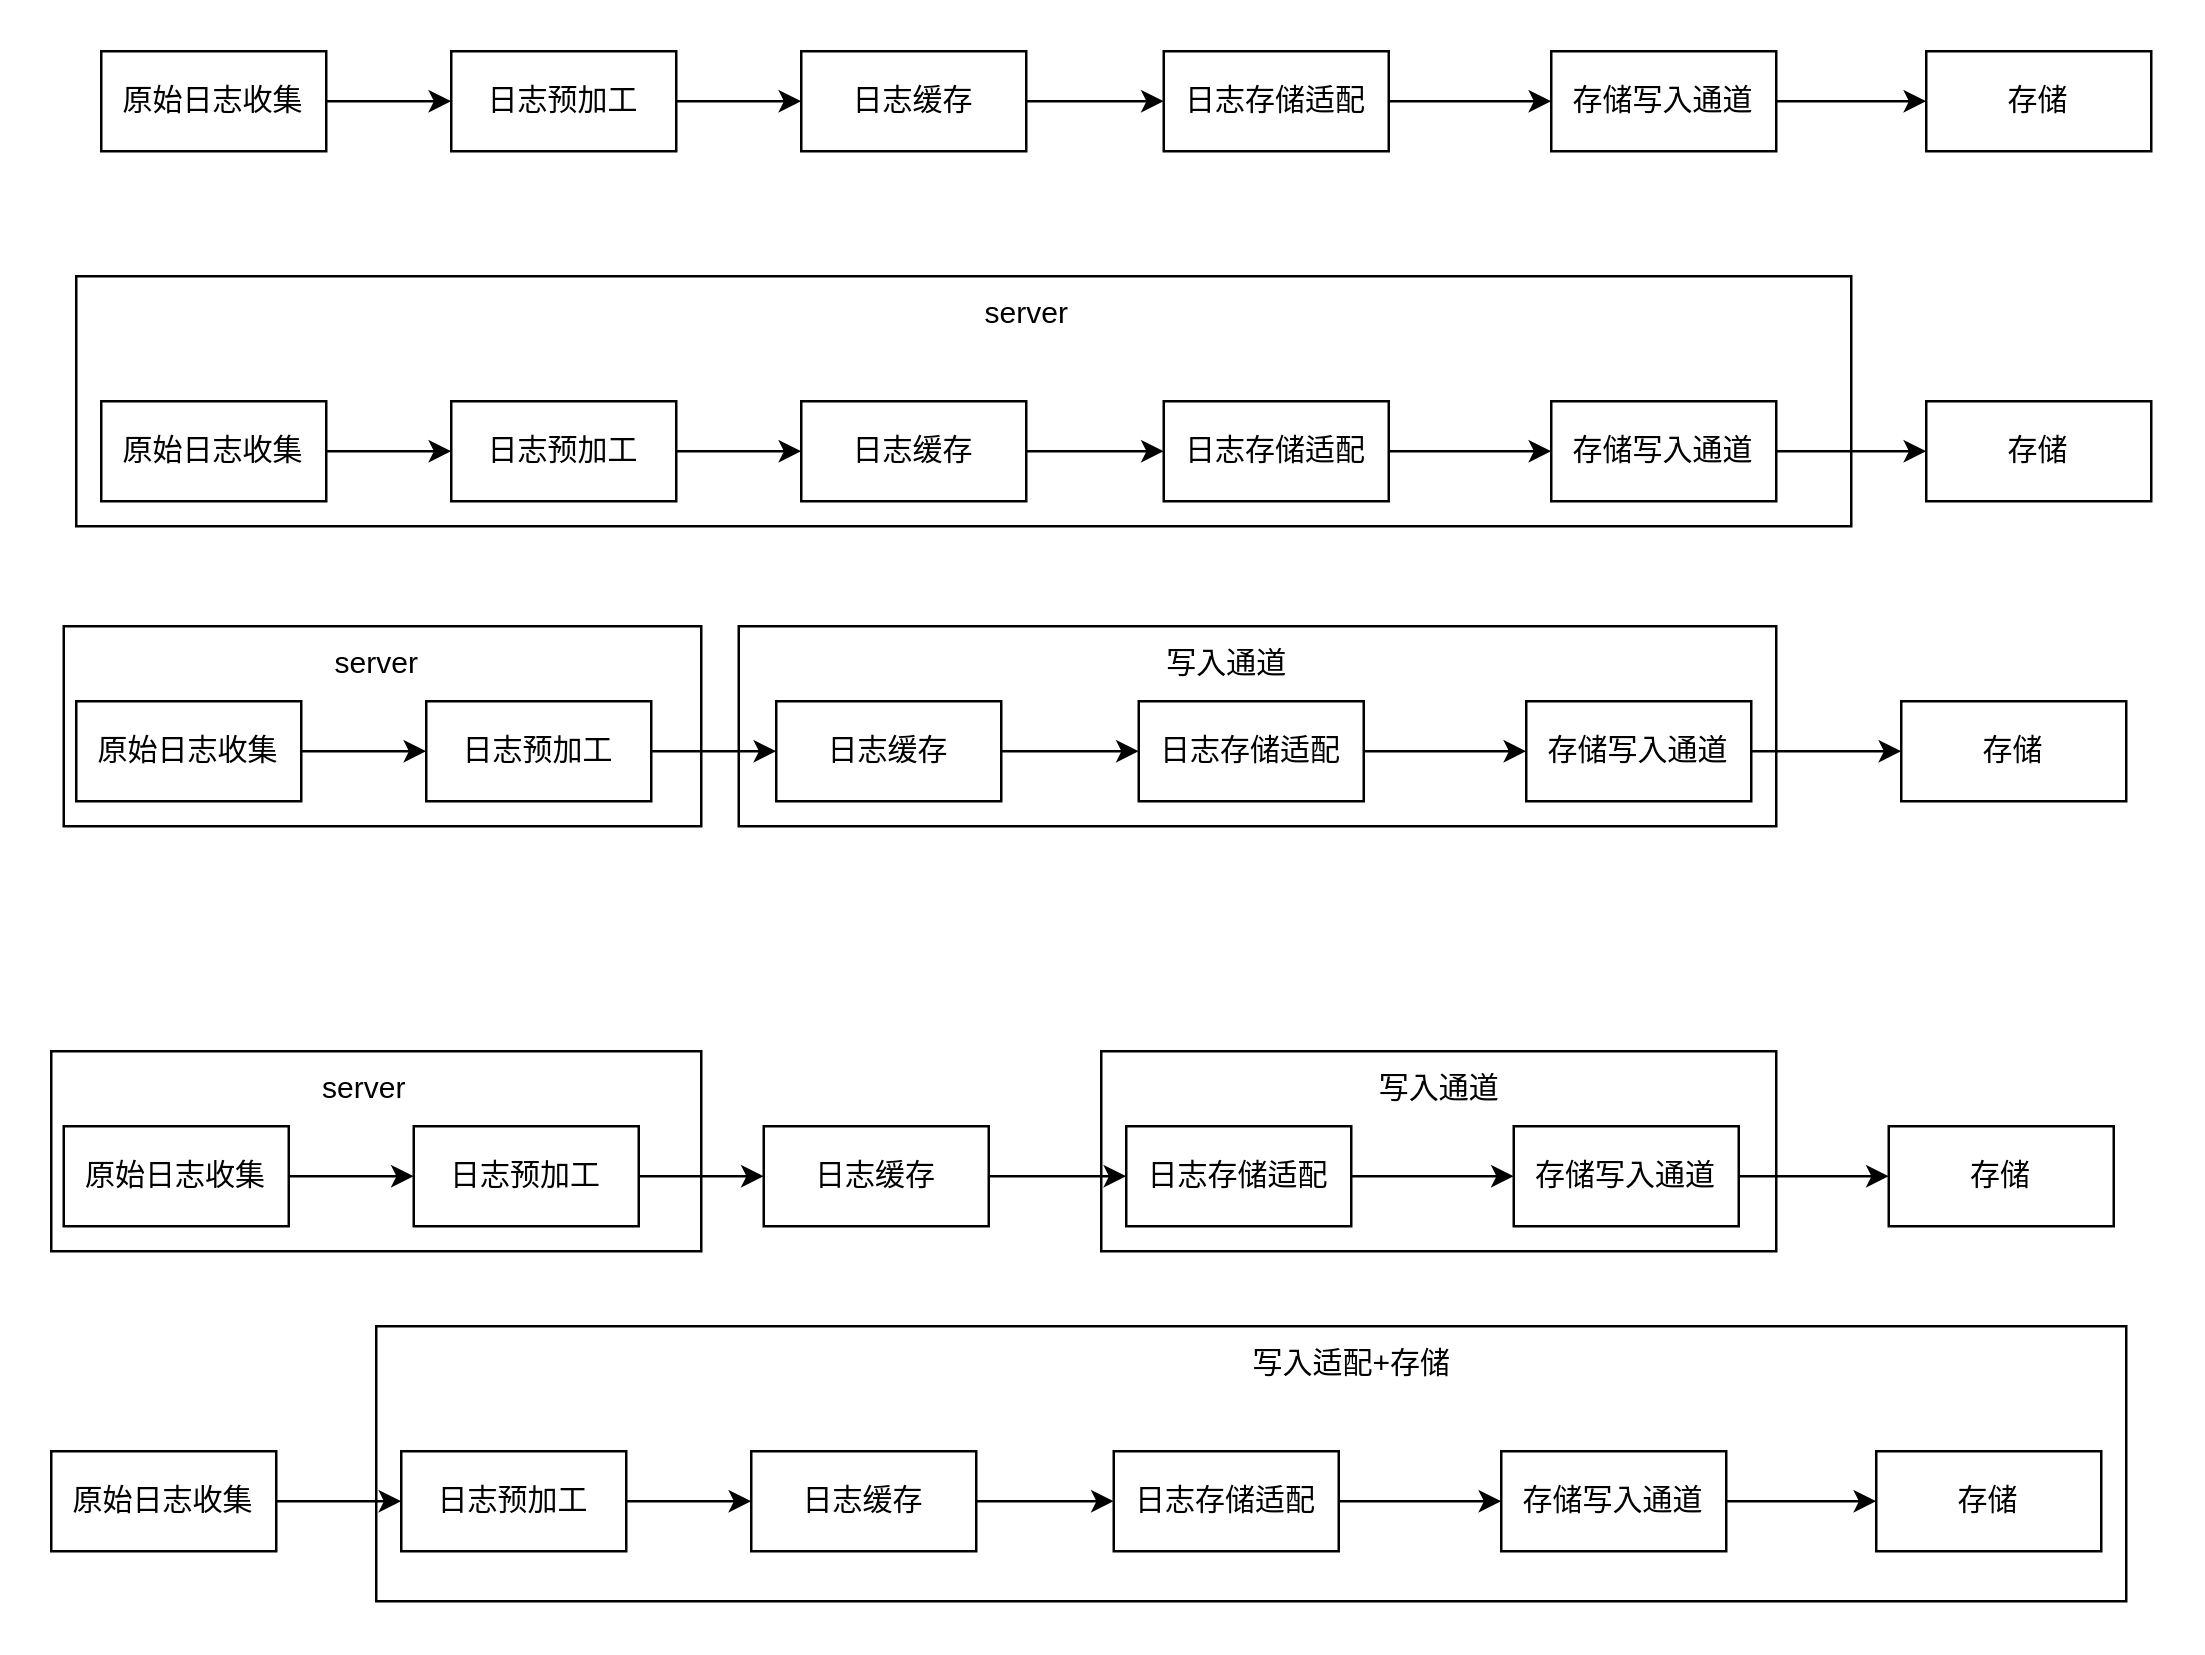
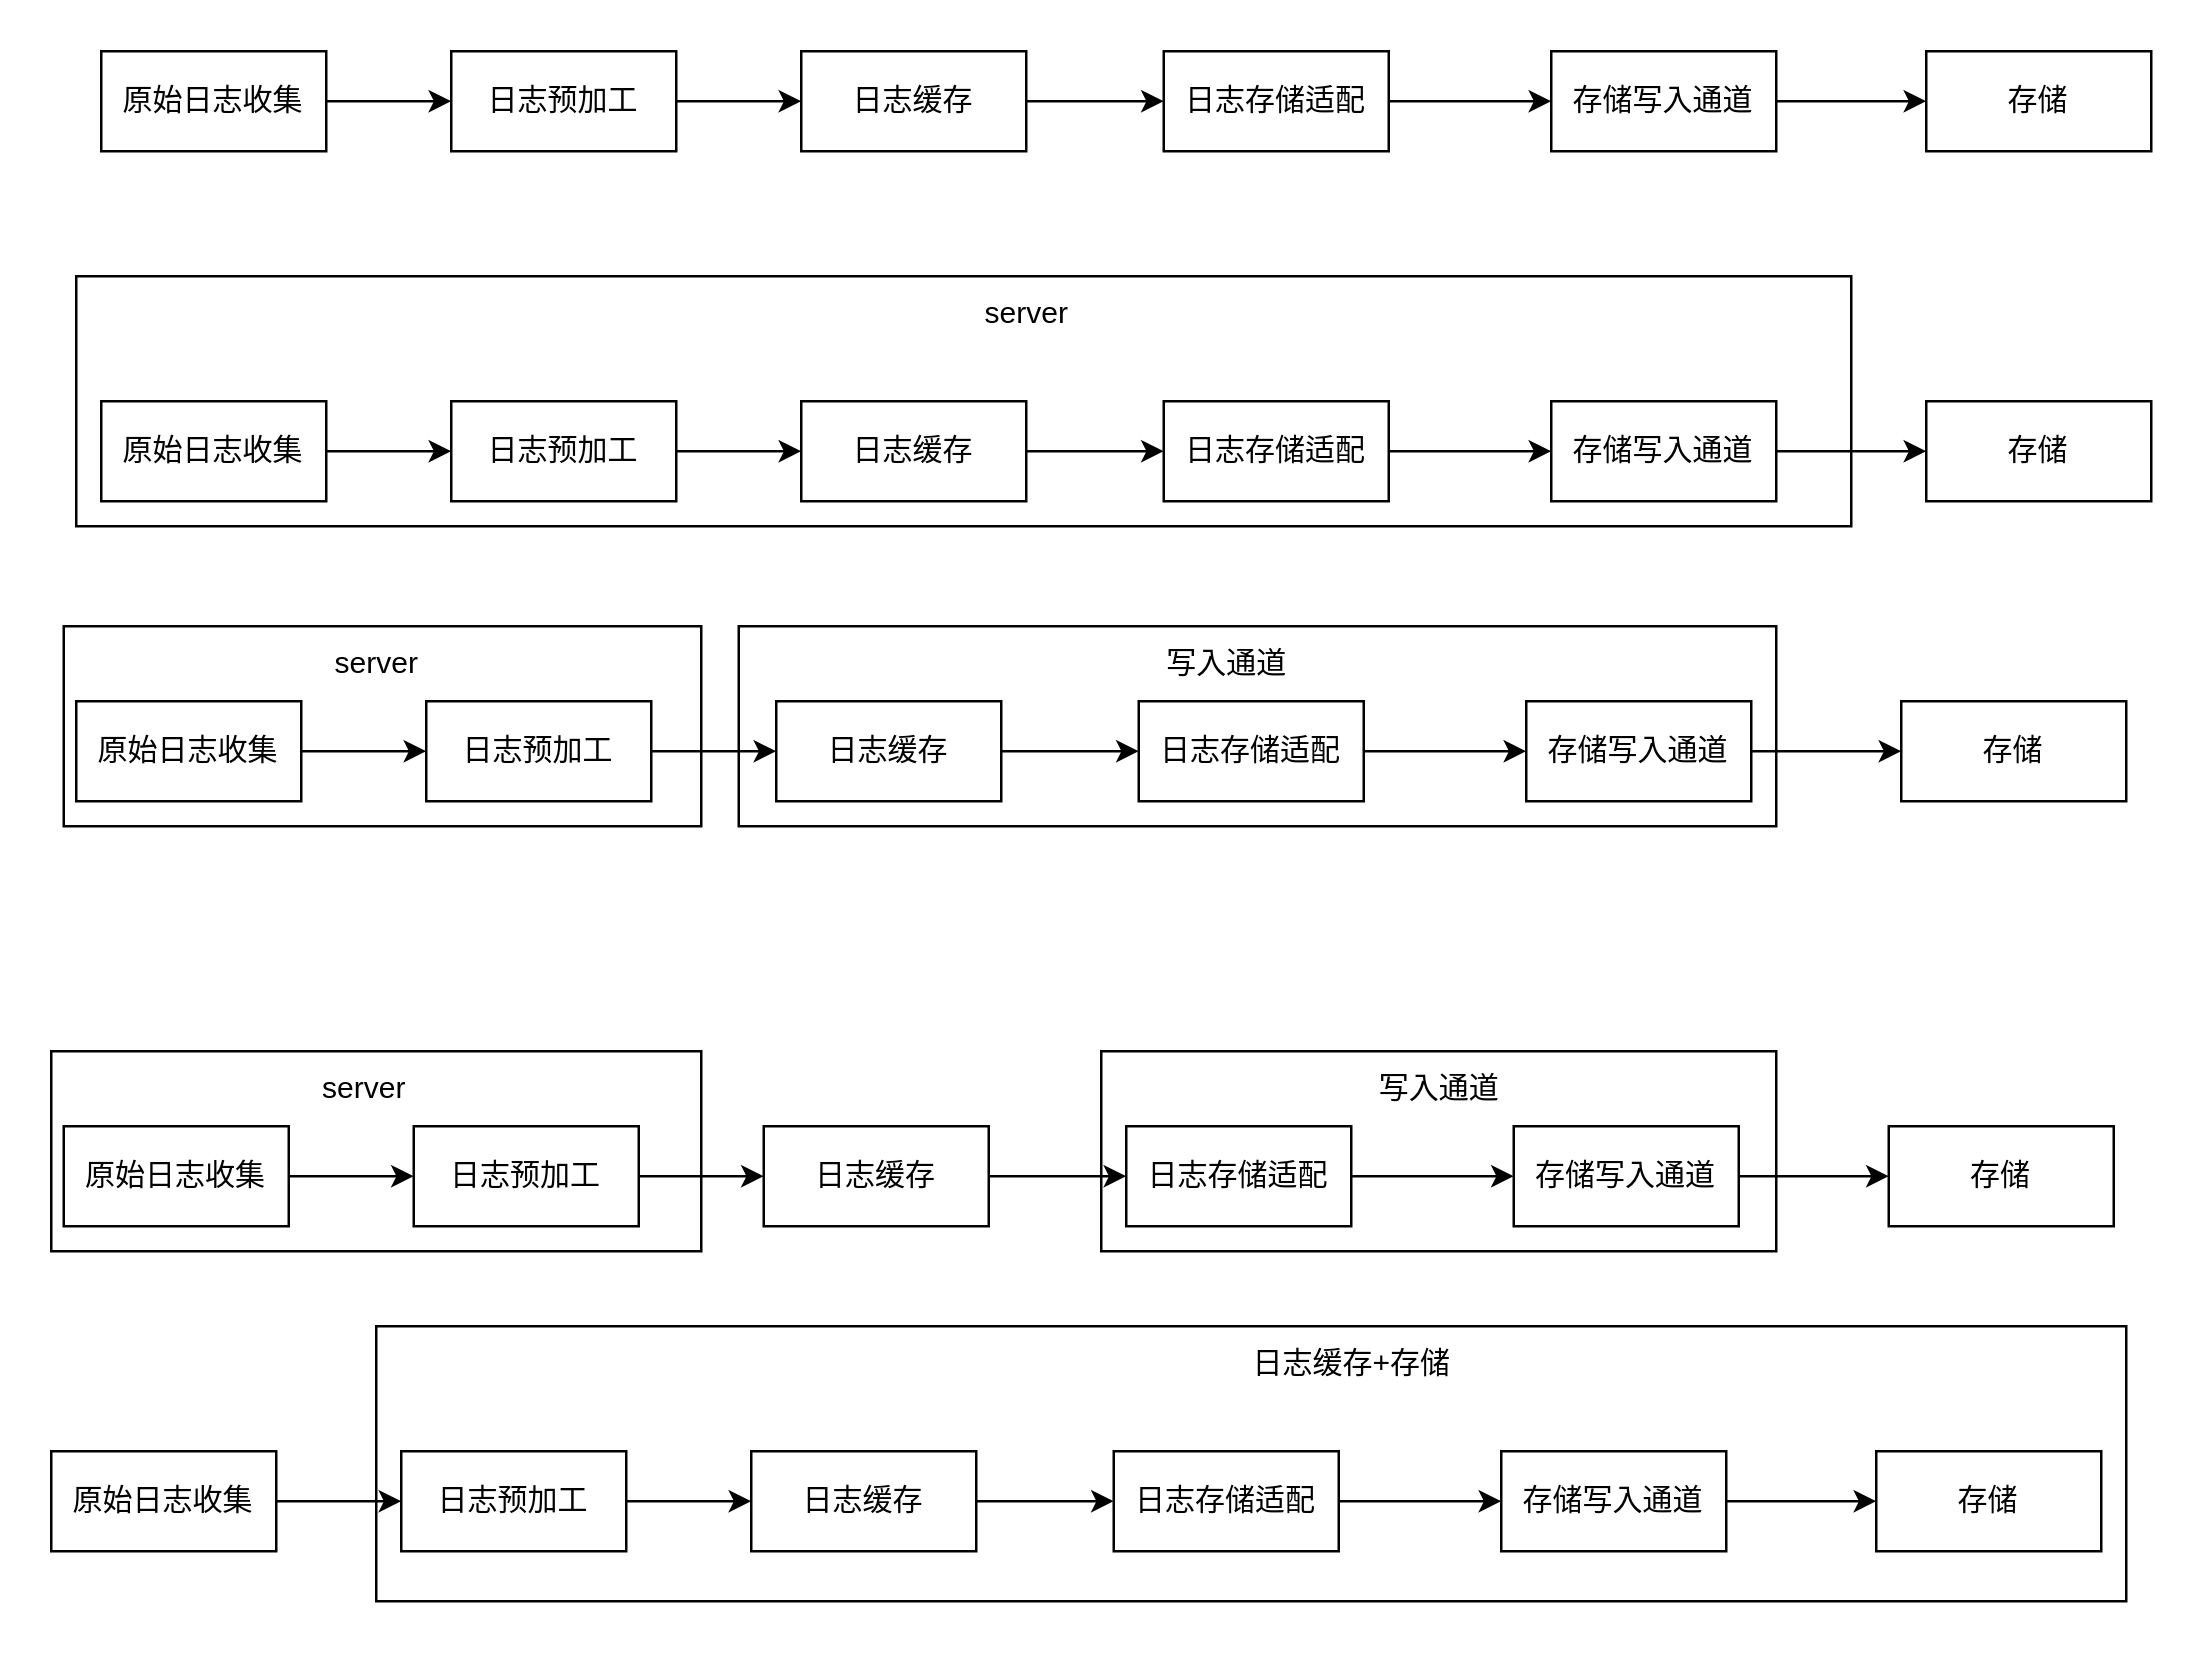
(1353, 1364) -> (1353, 1364)
